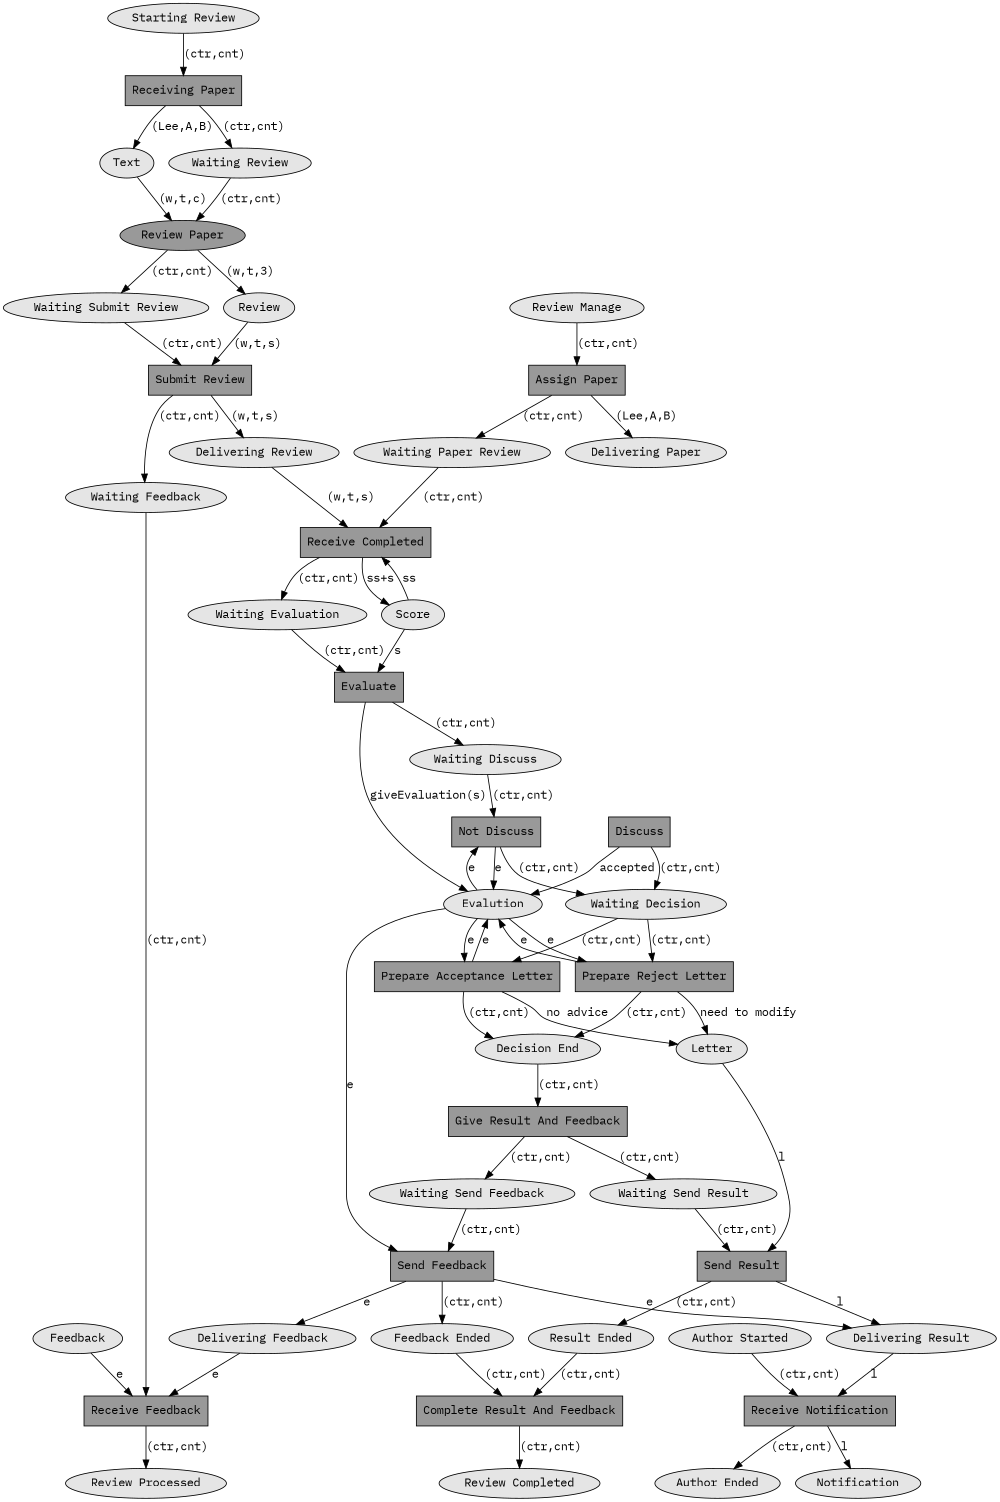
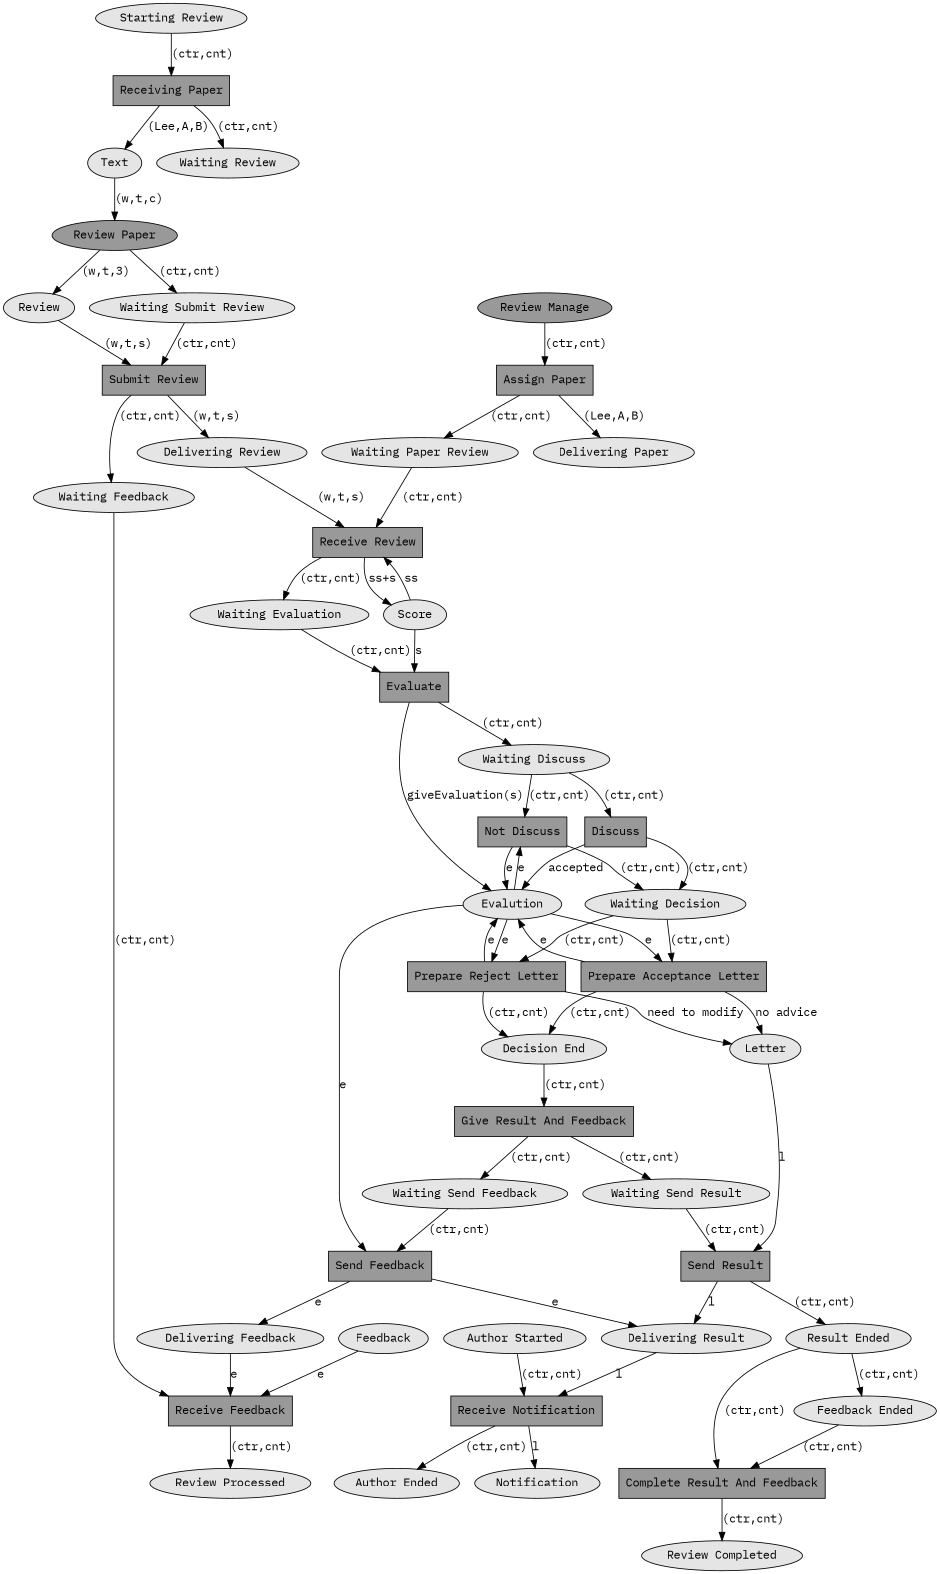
(217, 197) -> none
(577, 308) -> (545, 308)
(366, 542) -> (368, 542)
none -> (592, 787)
(442, 1298) -> (856, 1371)
